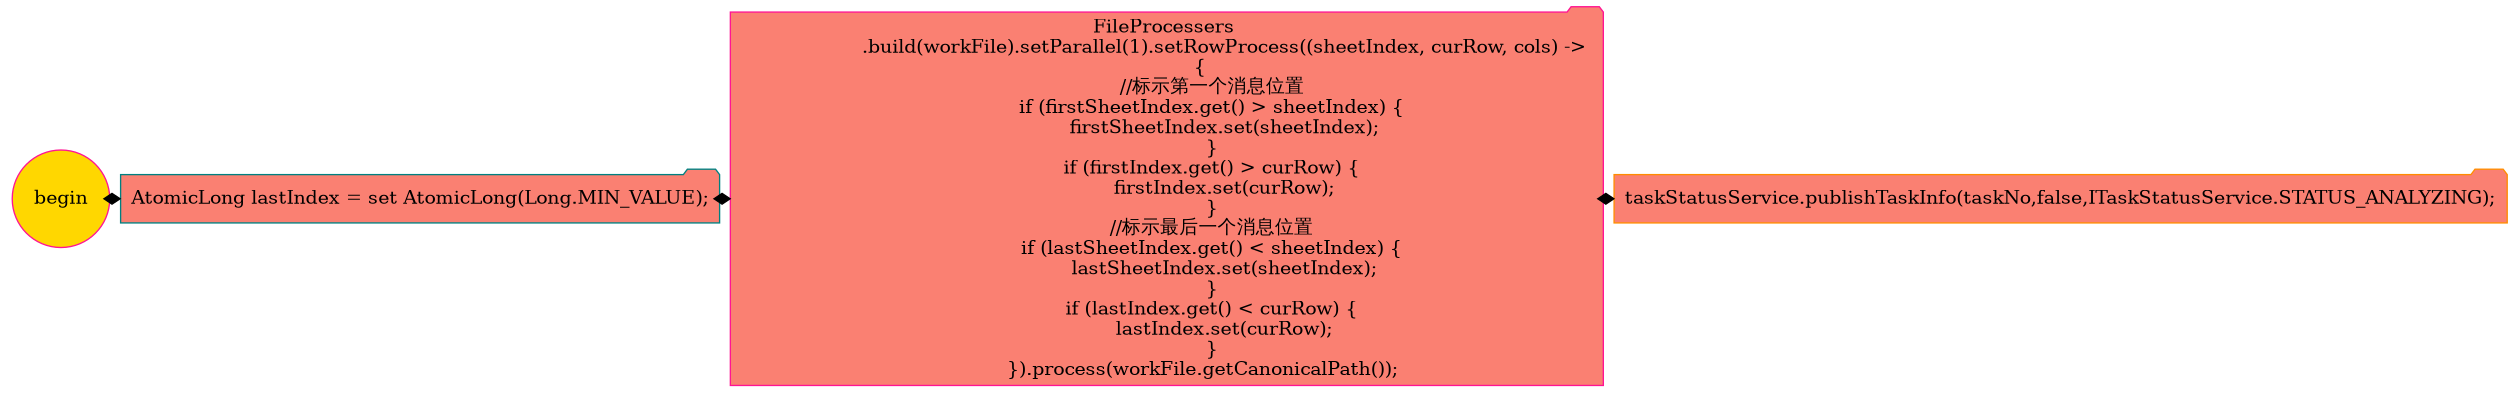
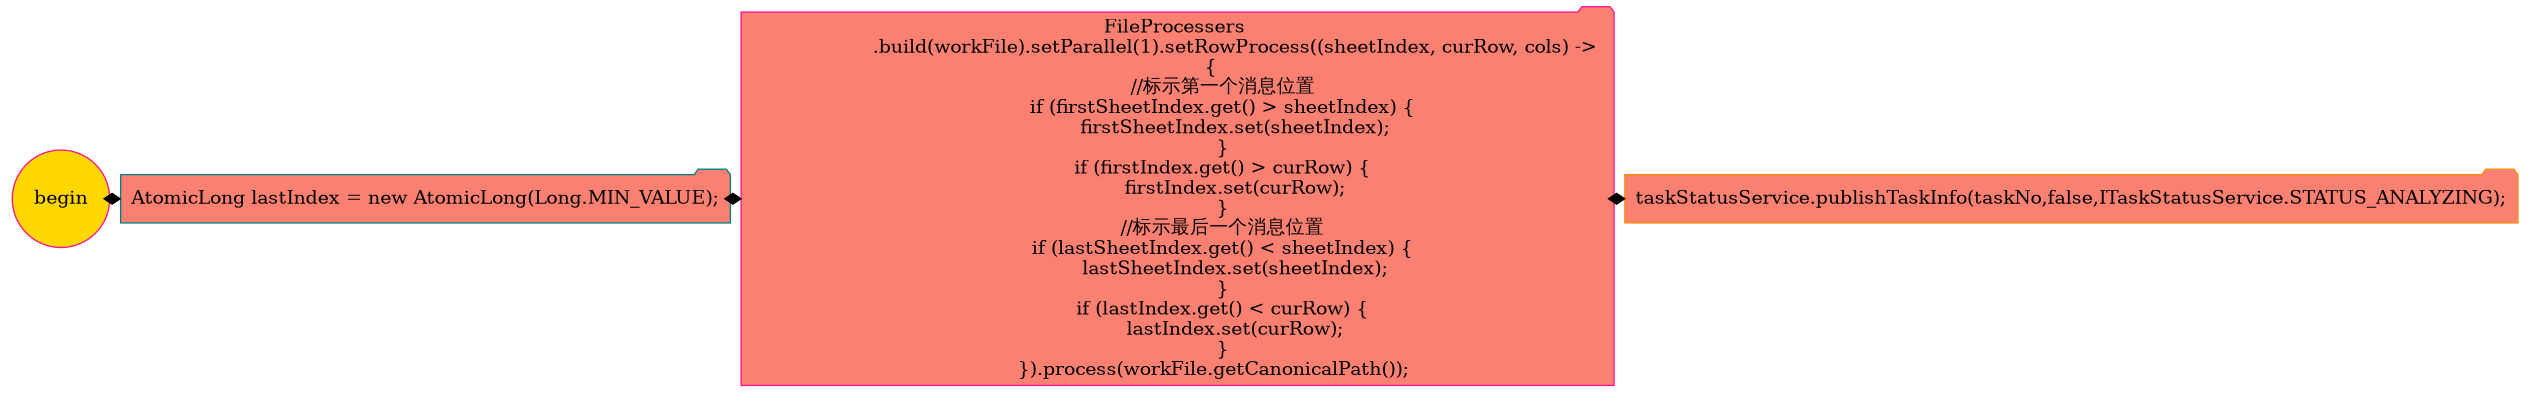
(420, 199) -> (425, 199)
